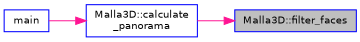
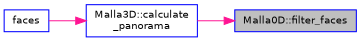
(26, 21) -> (26, 21)
(296, 21) -> (296, 21)
